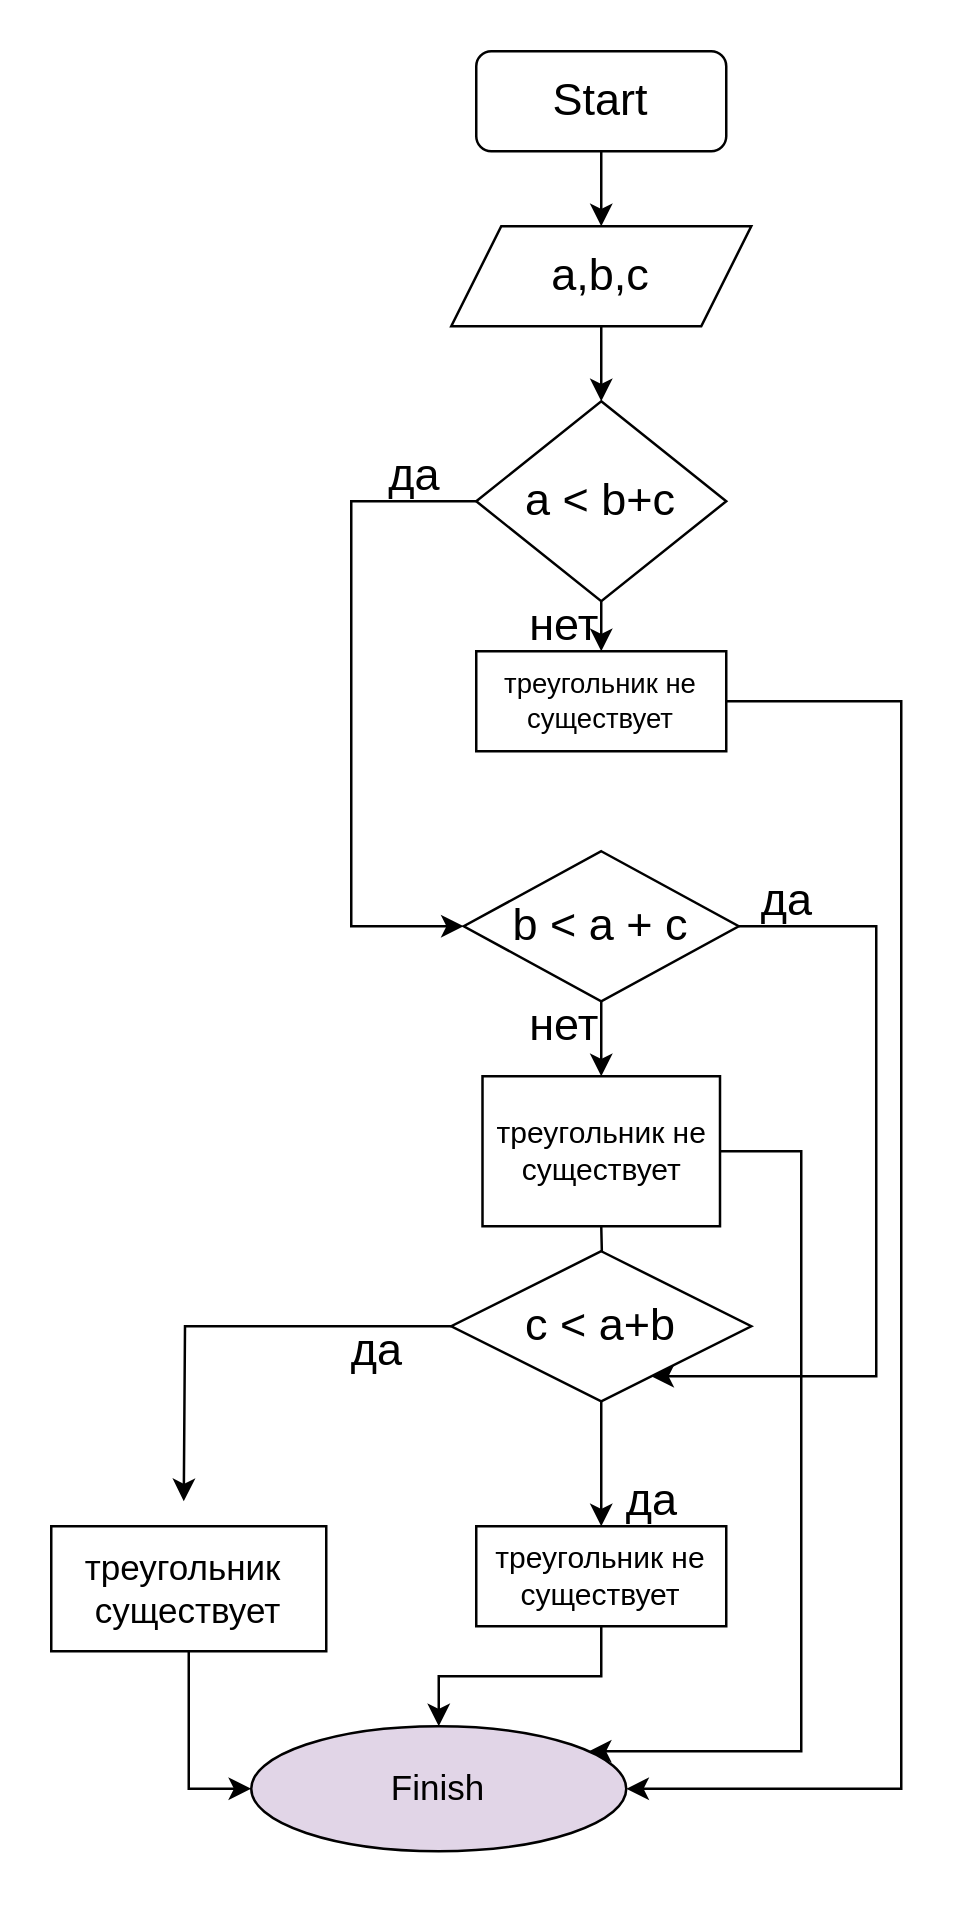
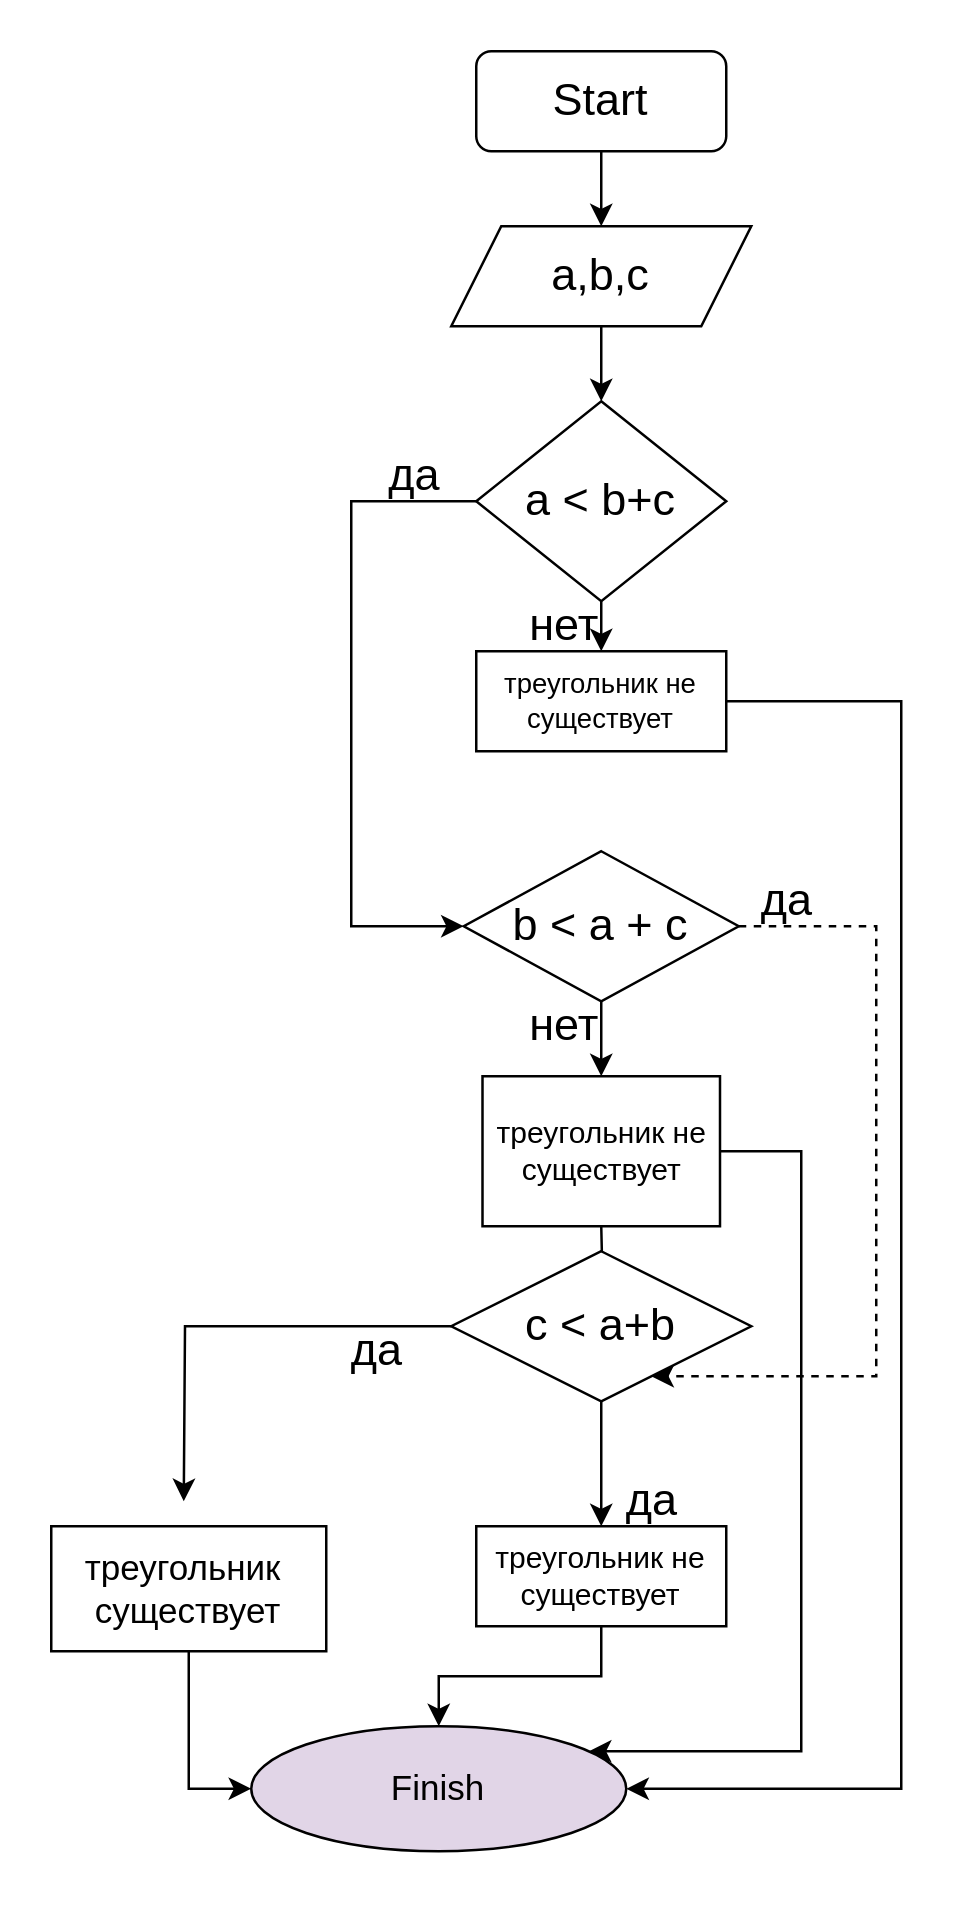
(876, 1120) -> (876, 1120)
